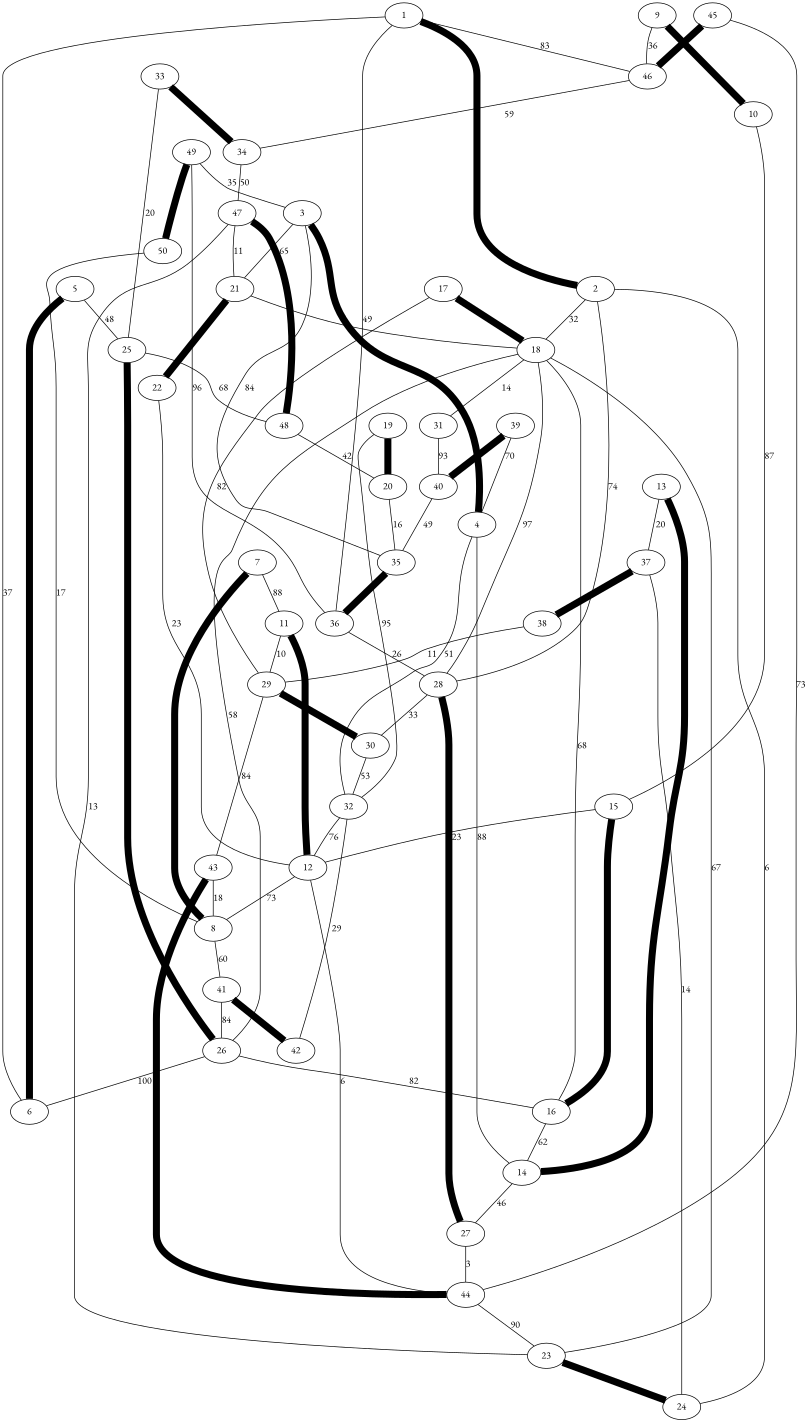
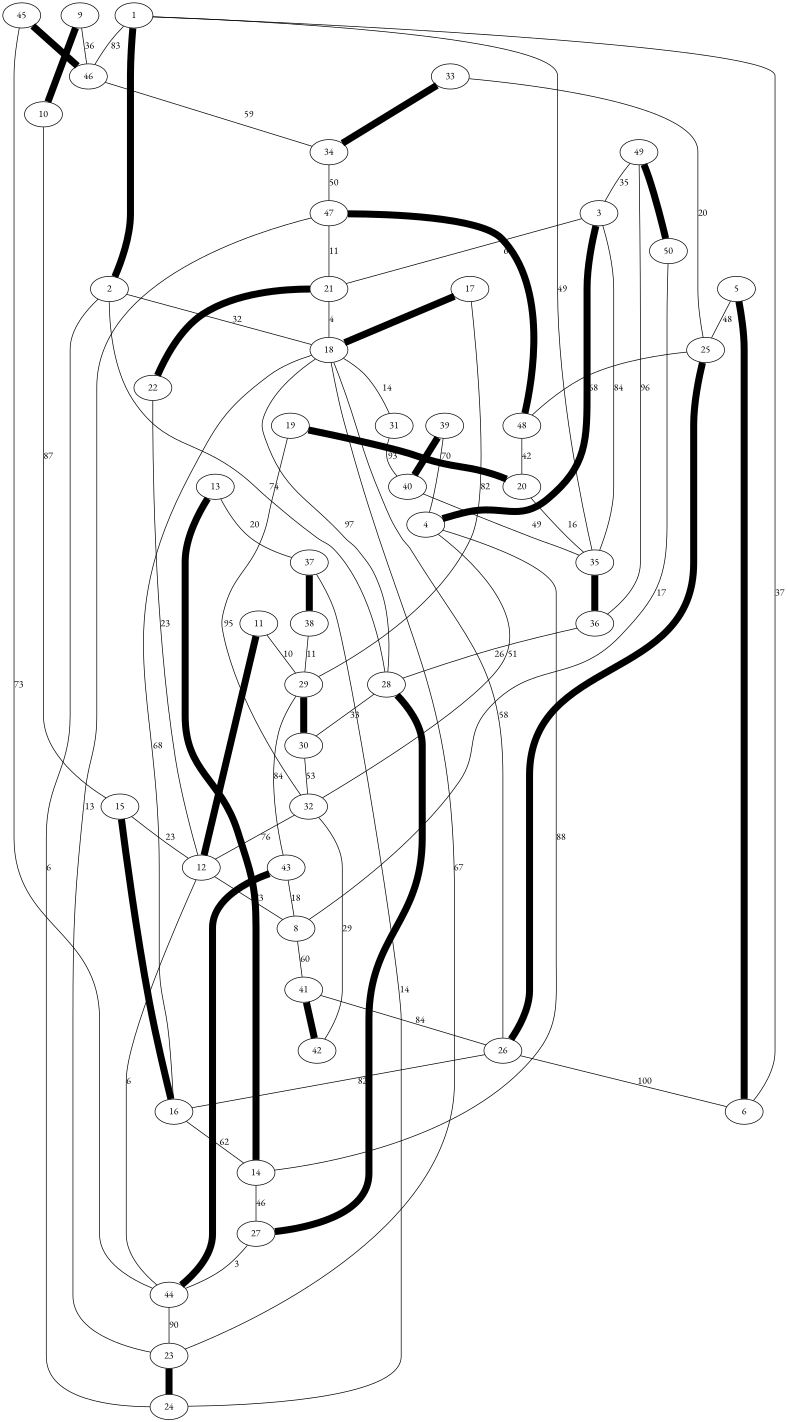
(363, 314) -> (558, 107)
(257, 563) -> none
